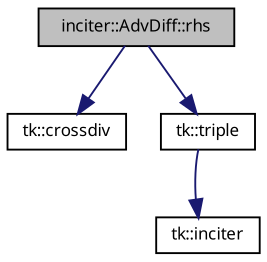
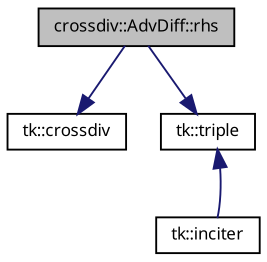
(136, 27) -> (136, 27)
(195, 174) -> (220, 193)
